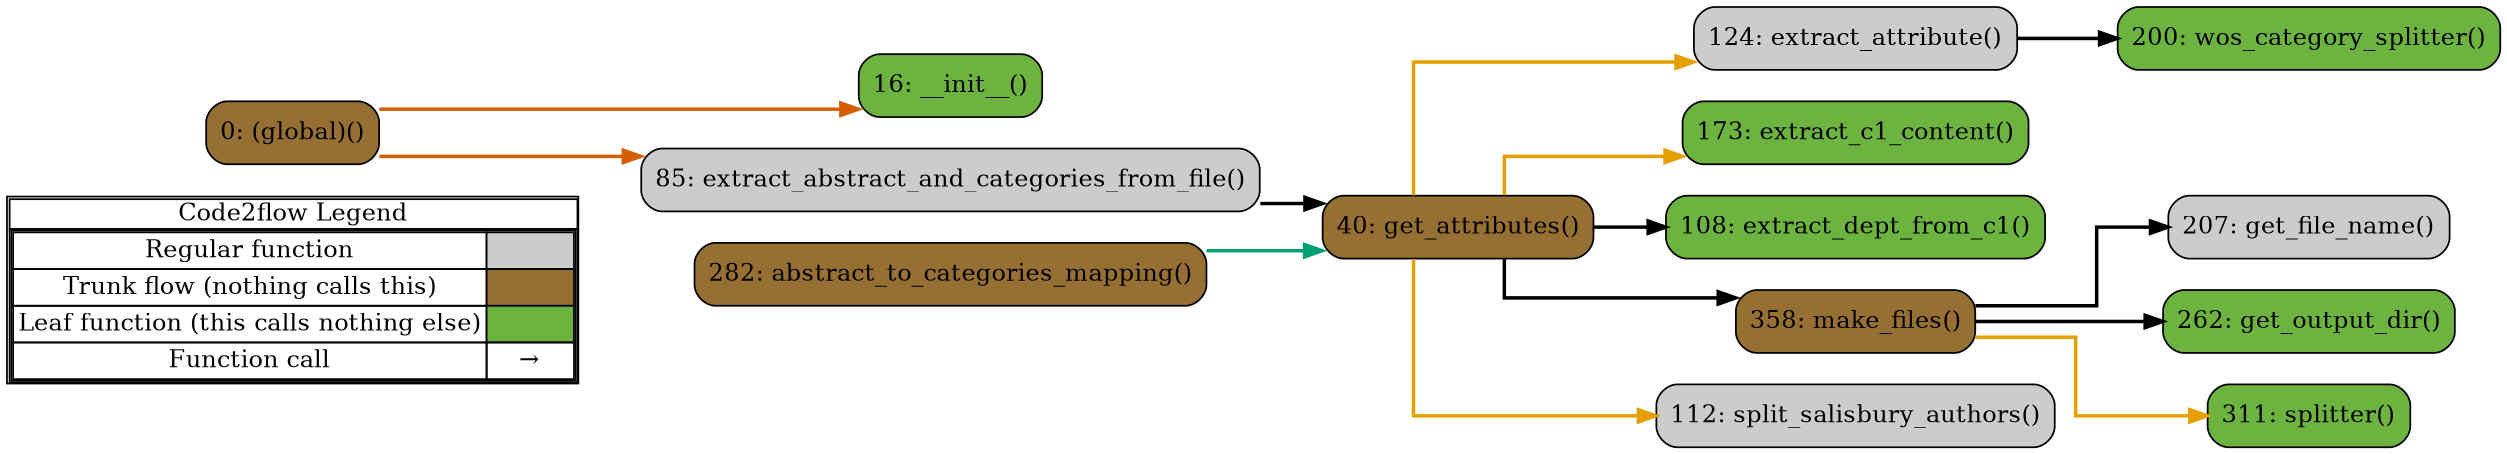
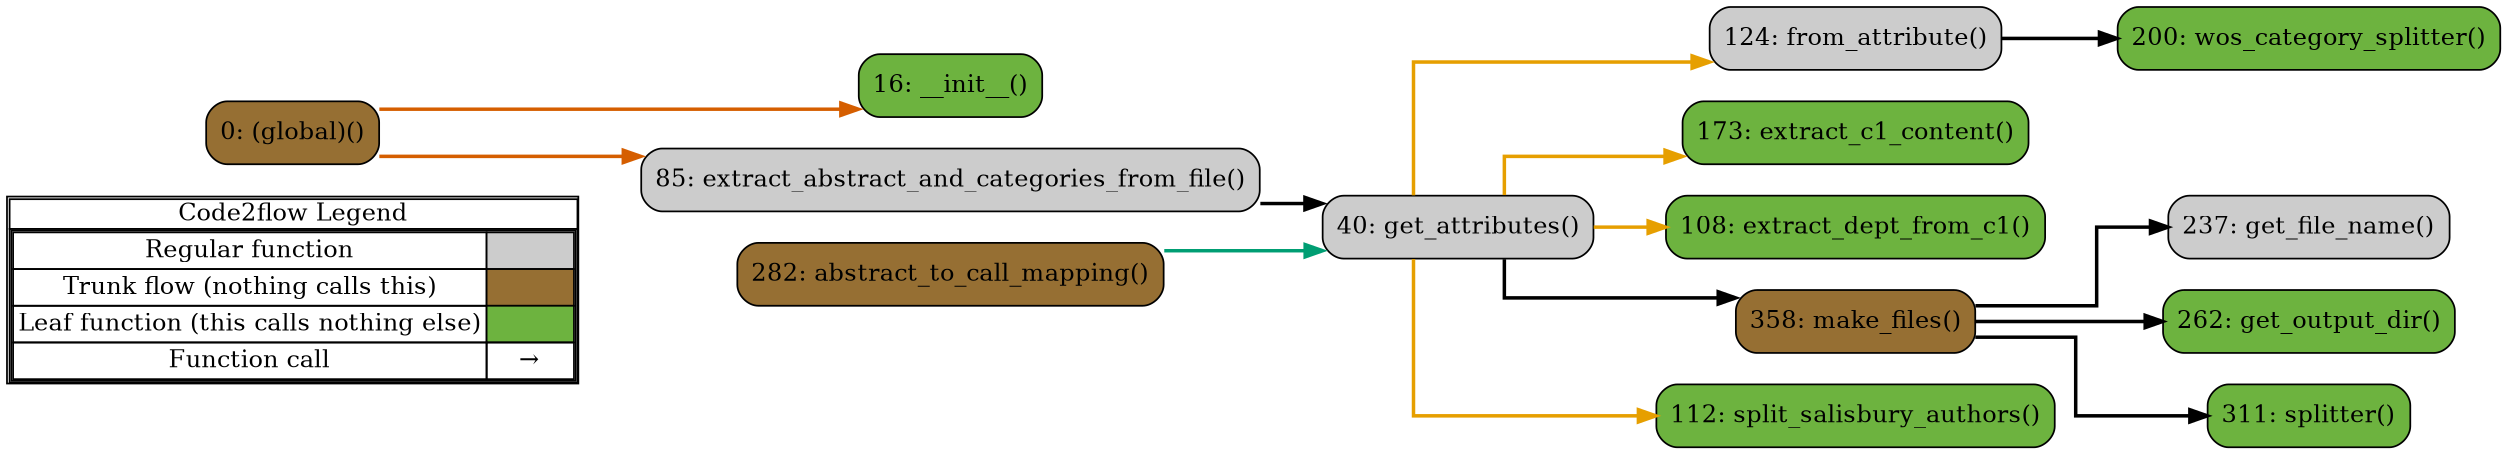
(1856, 38) -> (1856, 38)
(1458, 227) -> (1458, 227)
(1621, 227) -> (1621, 227)
(2309, 227) -> (2309, 227)
(950, 274) -> (950, 274)
(2076, 383) -> (2076, 383)
(1856, 416) -> (1856, 416)
